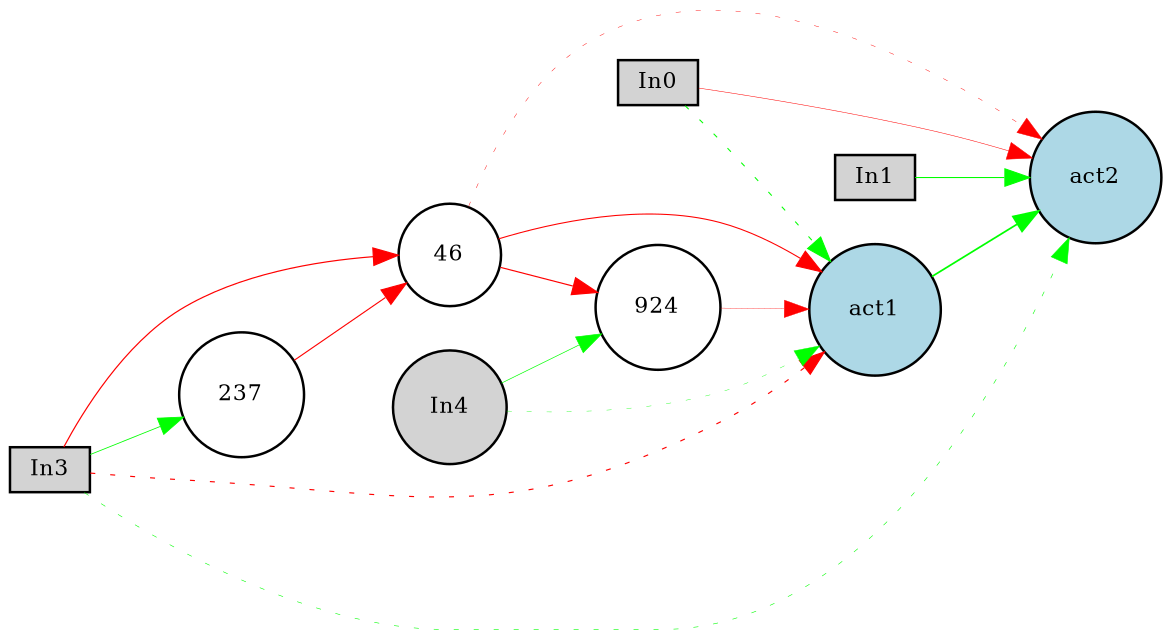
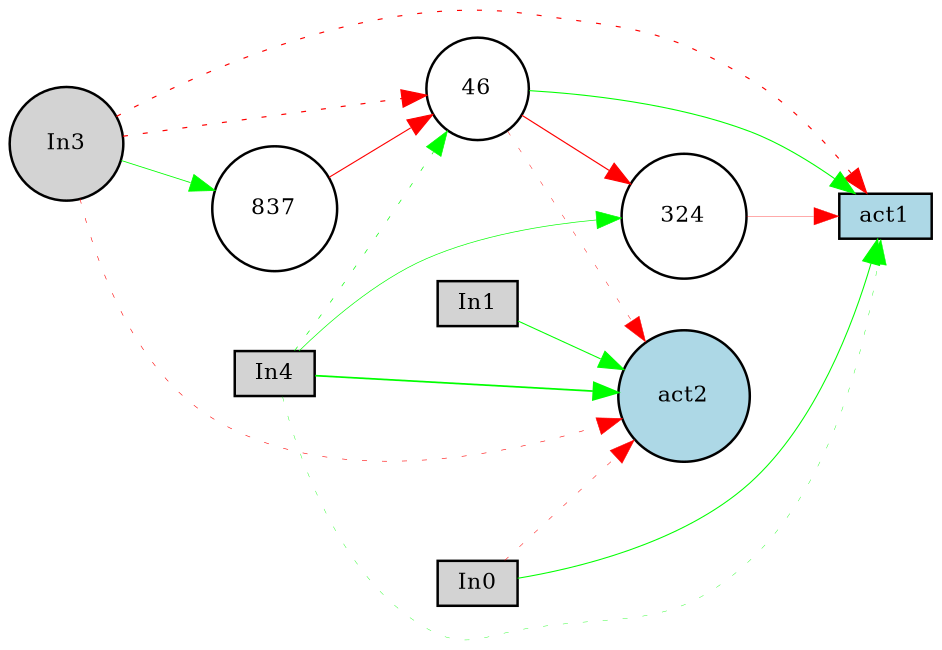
(855, 114) -> (560, 509)
(751, 173) -> (750, 483)
(653, 214) -> (689, 113)
(975, 250) -> (454, 383)
none -> (365, 252)
(189, 305) -> (262, 117)
(658, 307) -> (684, 216)
(875, 310) -> (885, 216)
(242, 395) -> (275, 209)
(450, 407) -> (275, 374)
(50, 470) -> (66, 144)
(643, 630) -> (274, 445)
